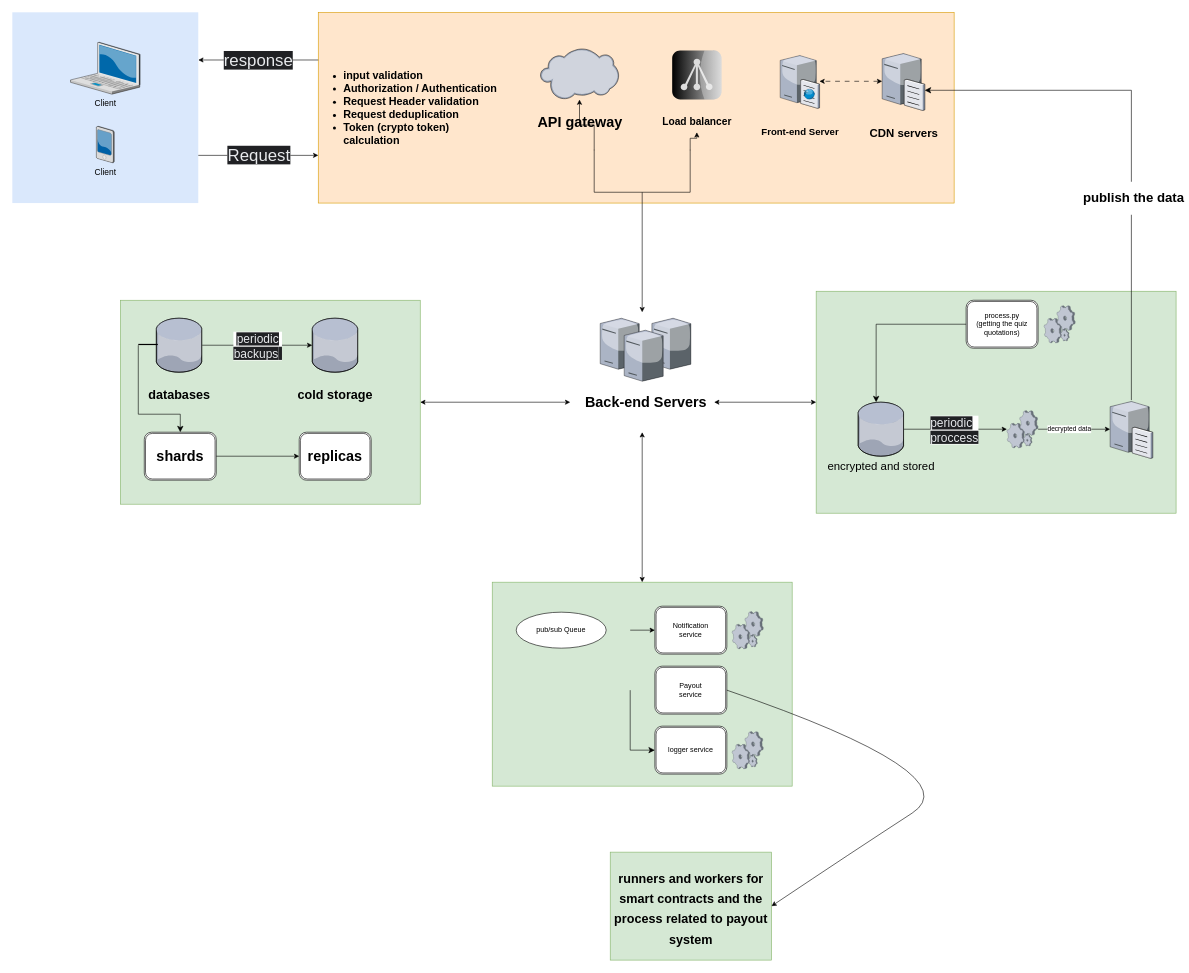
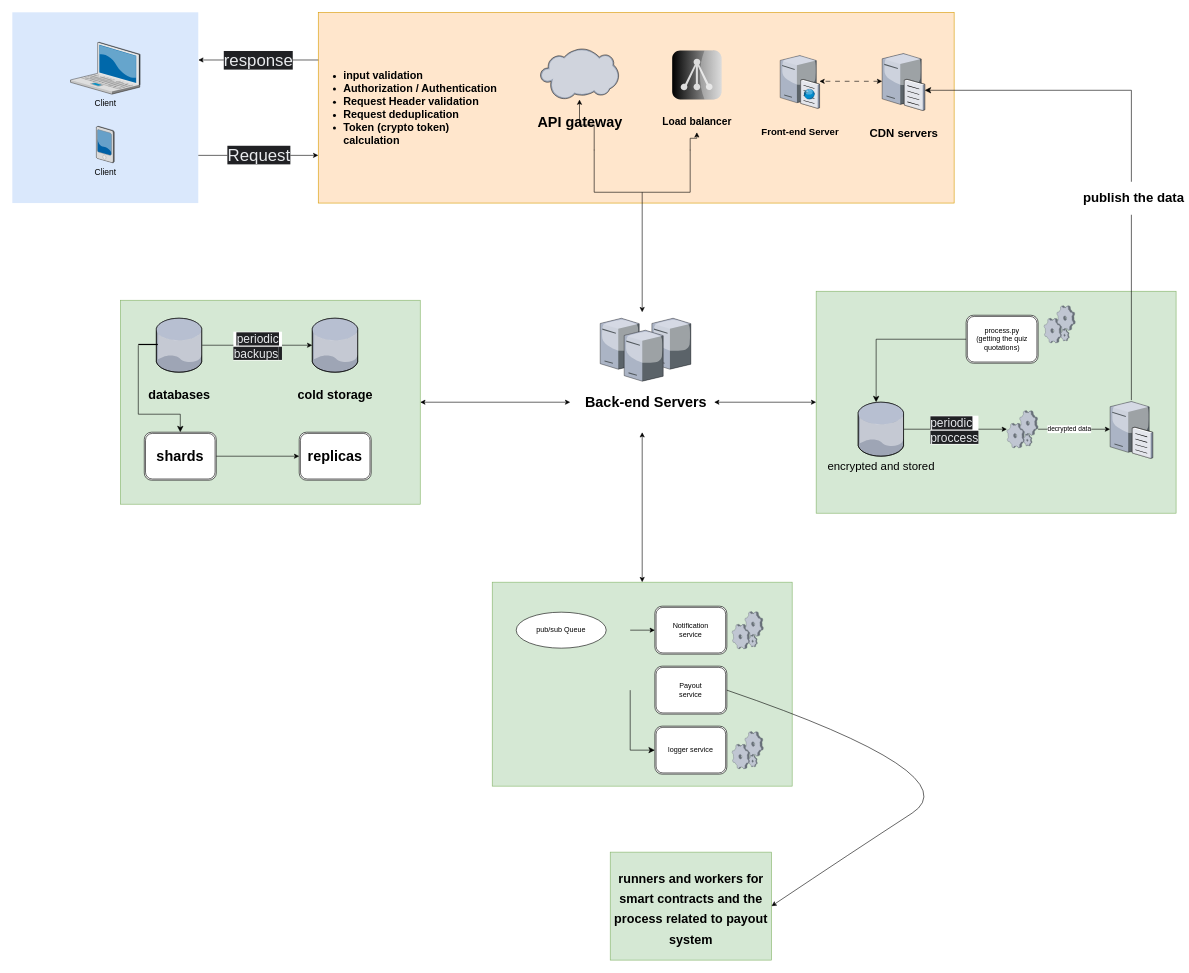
(1002, 324) -> (1002, 339)
